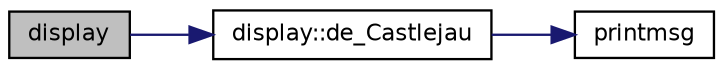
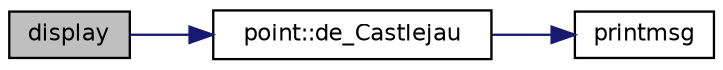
(352, 35) -> (352, 35)
